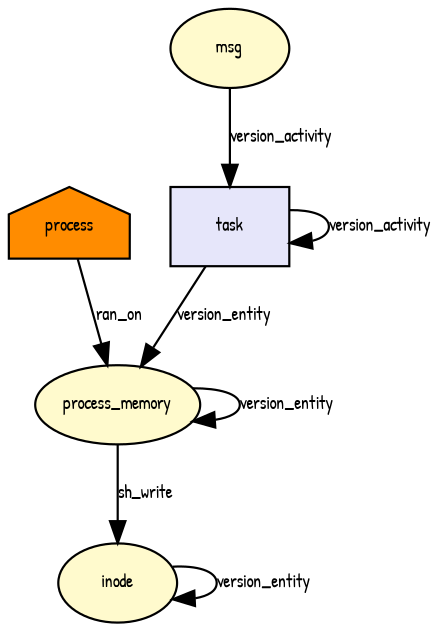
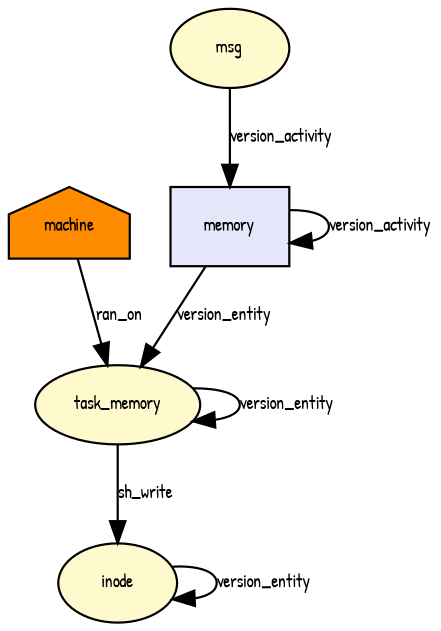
(69, 227) -> (69, 227)
(230, 227) -> (230, 227)
(118, 405) -> (118, 405)
